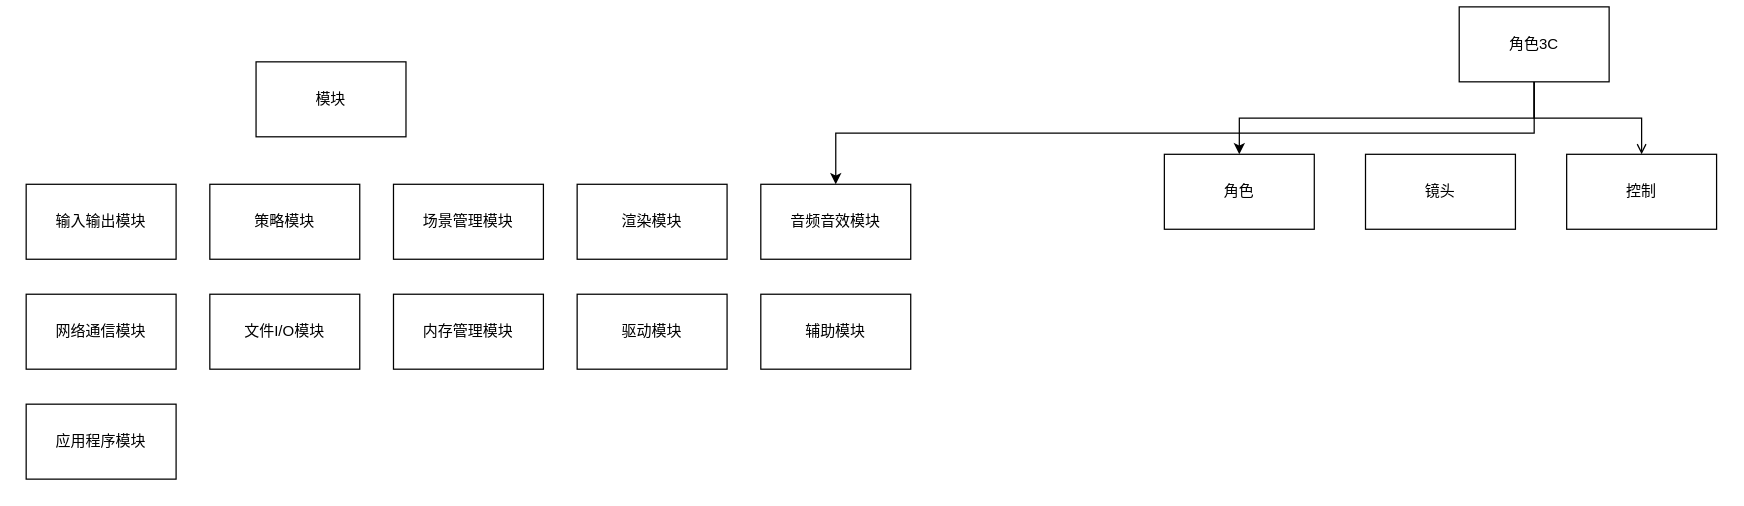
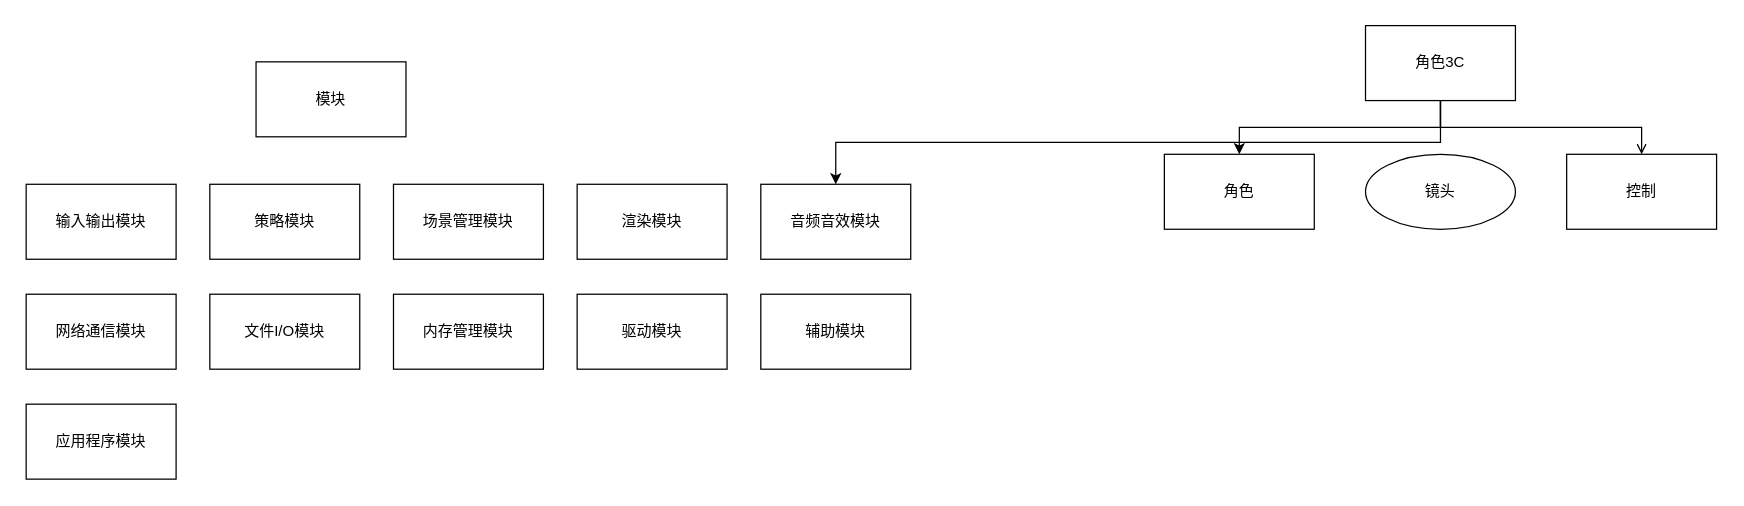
(1534, 44) -> (1441, 63)
(1441, 192) -> (1441, 192)
